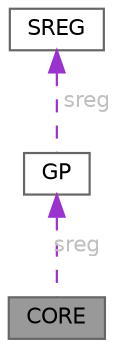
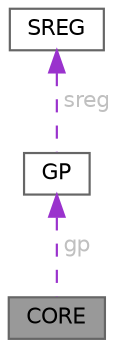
(74, 246) -> (74, 246)
